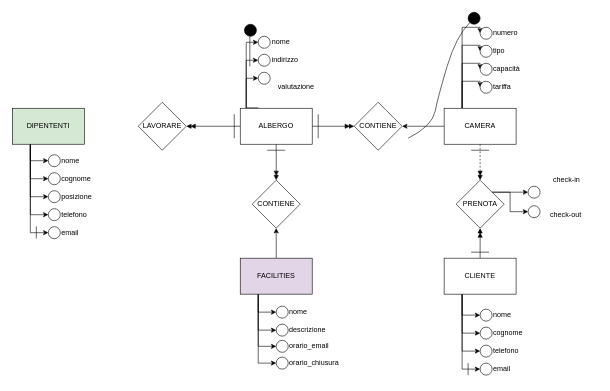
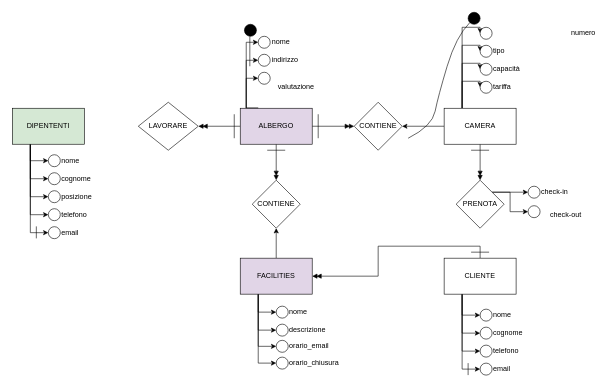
(510, 33) -> (588, 33)
(162, 126) -> (168, 126)
(276, 126) -> (276, 126)
(480, 157) -> (480, 157)
(573, 180) -> (561, 192)
(480, 238) -> (378, 246)
